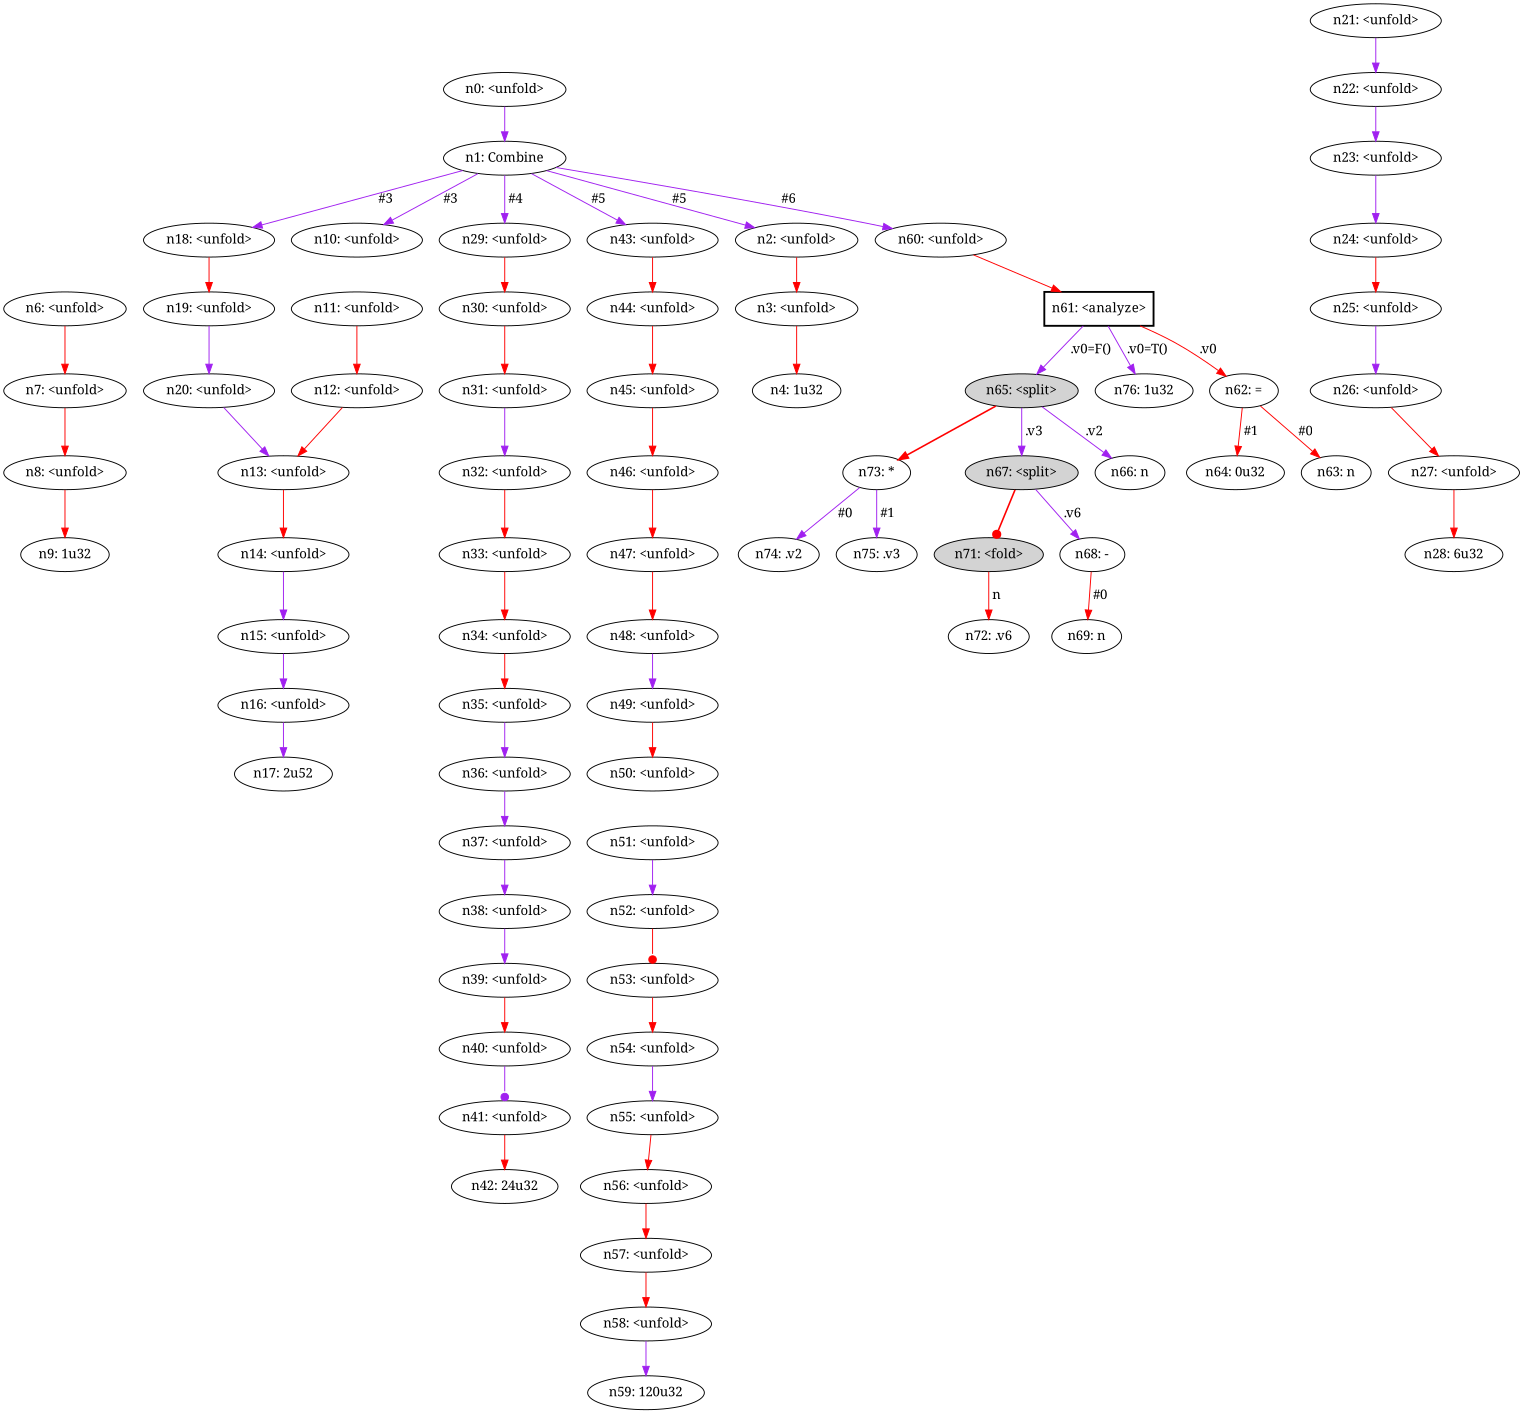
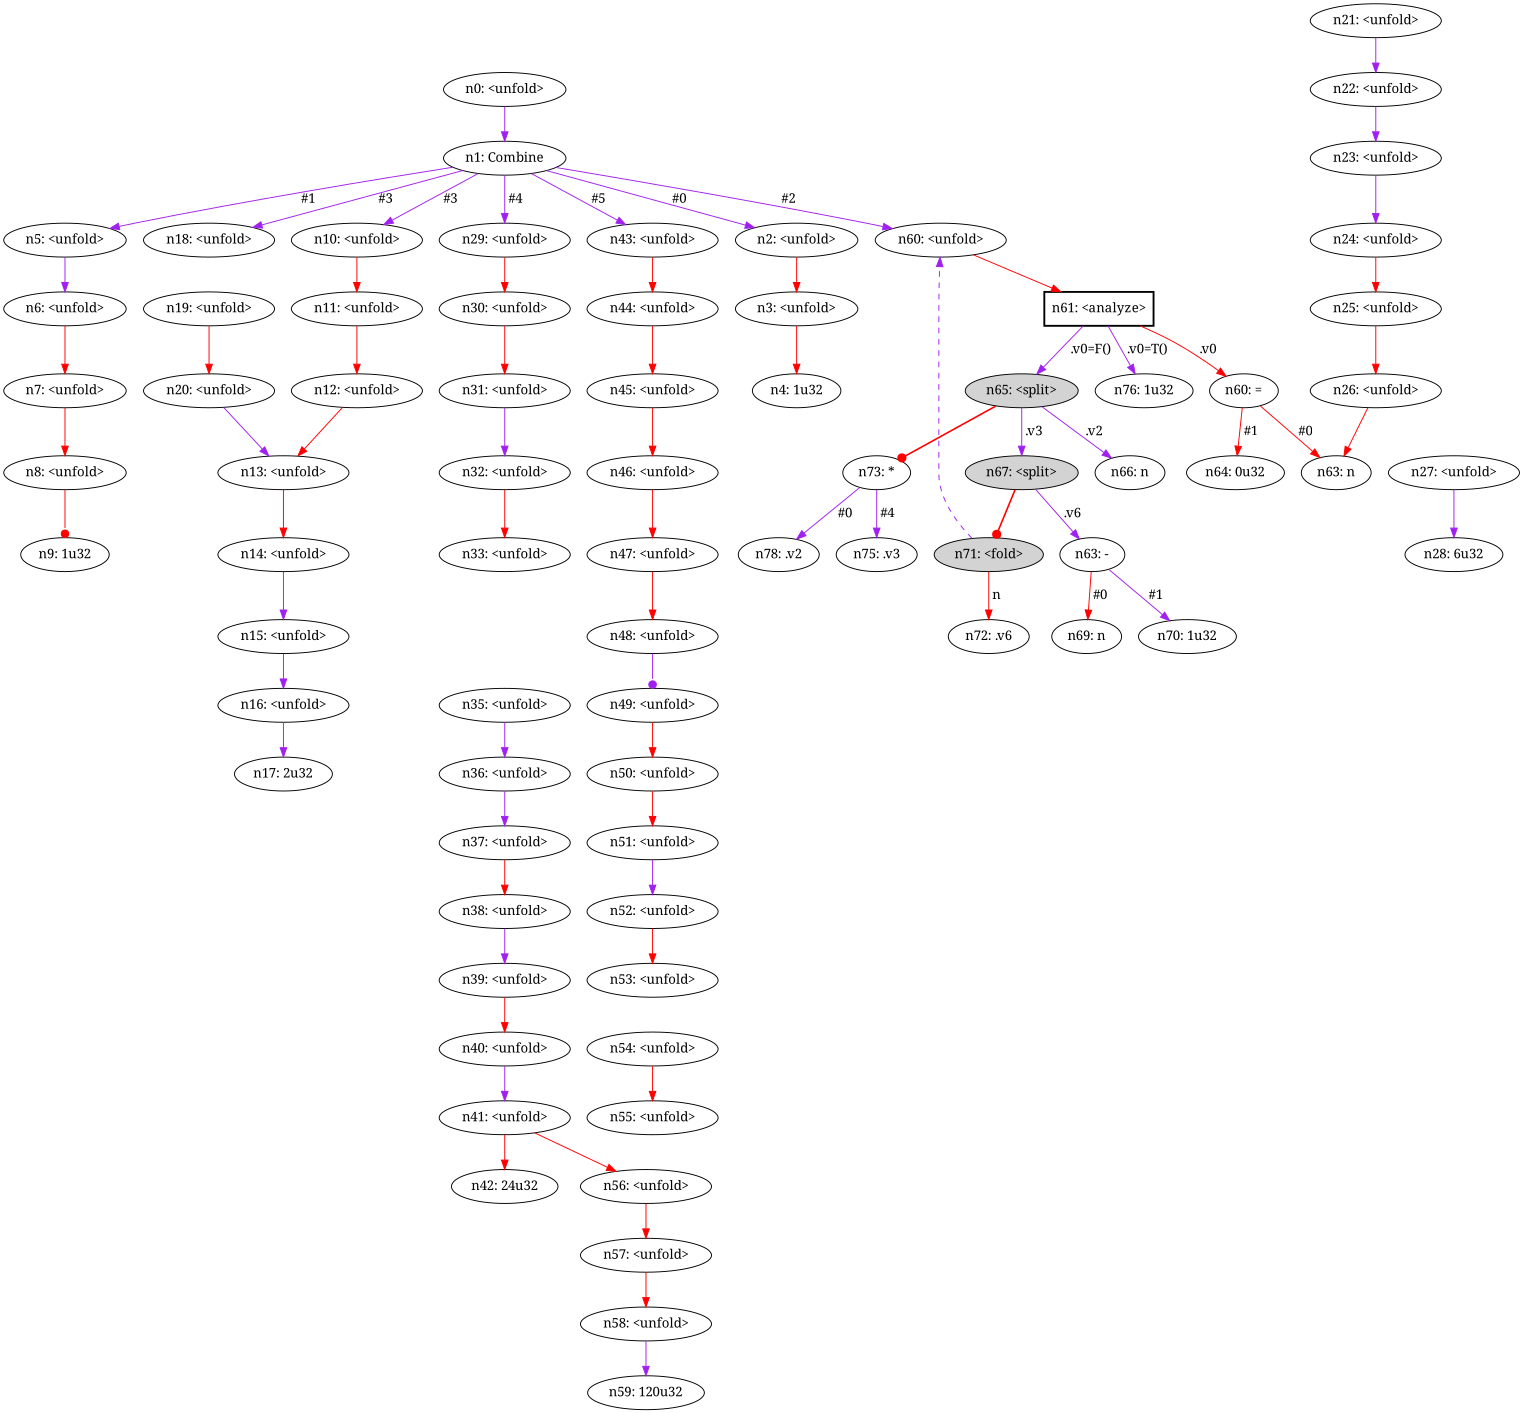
(679, 199) -> (679, 199)
(789, 199) -> (789, 199)
none -> (65, 240)
(209, 270) -> none
none -> (357, 270)
(209, 345) -> (209, 345)
(1376, 345) -> (1376, 345)
(1244, 391) -> (1244, 391)
none -> (939, 407)
(1411, 428) -> (1358, 428)
(951, 431) -> (951, 431)
(65, 509) -> (65, 509)
(1454, 509) -> (1454, 509)
(888, 514) -> (888, 514)
(779, 555) -> (779, 555)
(1092, 555) -> (1092, 555)
(505, 637) -> none
none -> (1187, 637)
(653, 666) -> (653, 666)
(283, 774) -> (283, 774)
none -> (653, 804)
(505, 873) -> (505, 873)
(653, 941) -> (653, 941)
(653, 1010) -> none
(505, 1079) -> (505, 1079)
(653, 1079) -> (653, 1079)
(650, 1147) -> (571, 1150)
